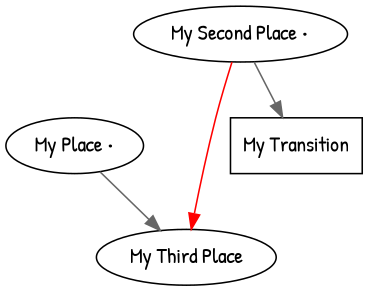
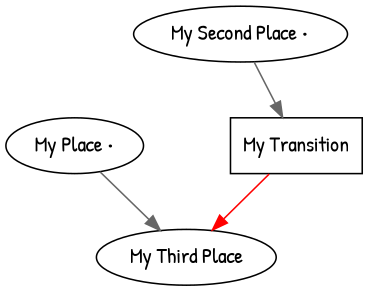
(211, 137) -> (247, 196)
